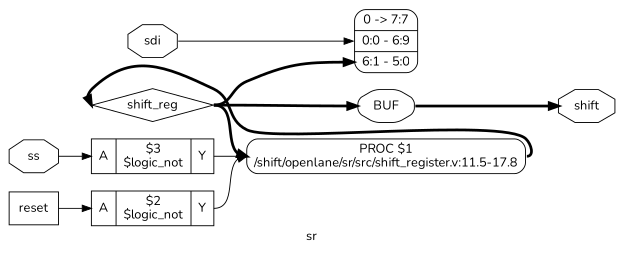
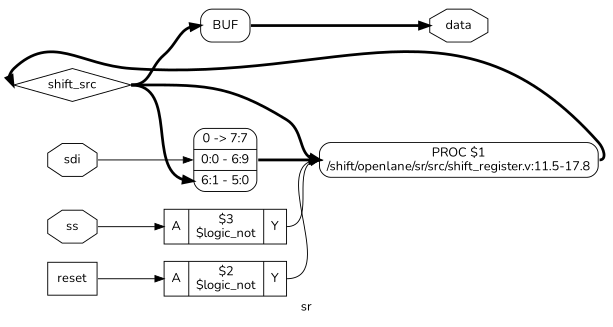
(153, 105) -> (72, 85)
(386, 106) -> (225, 26)
(587, 106) -> (459, 26)
none -> (284, 160)
